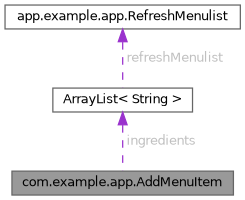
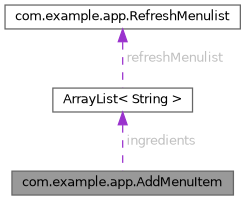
(123, 17) -> (123, 17)
